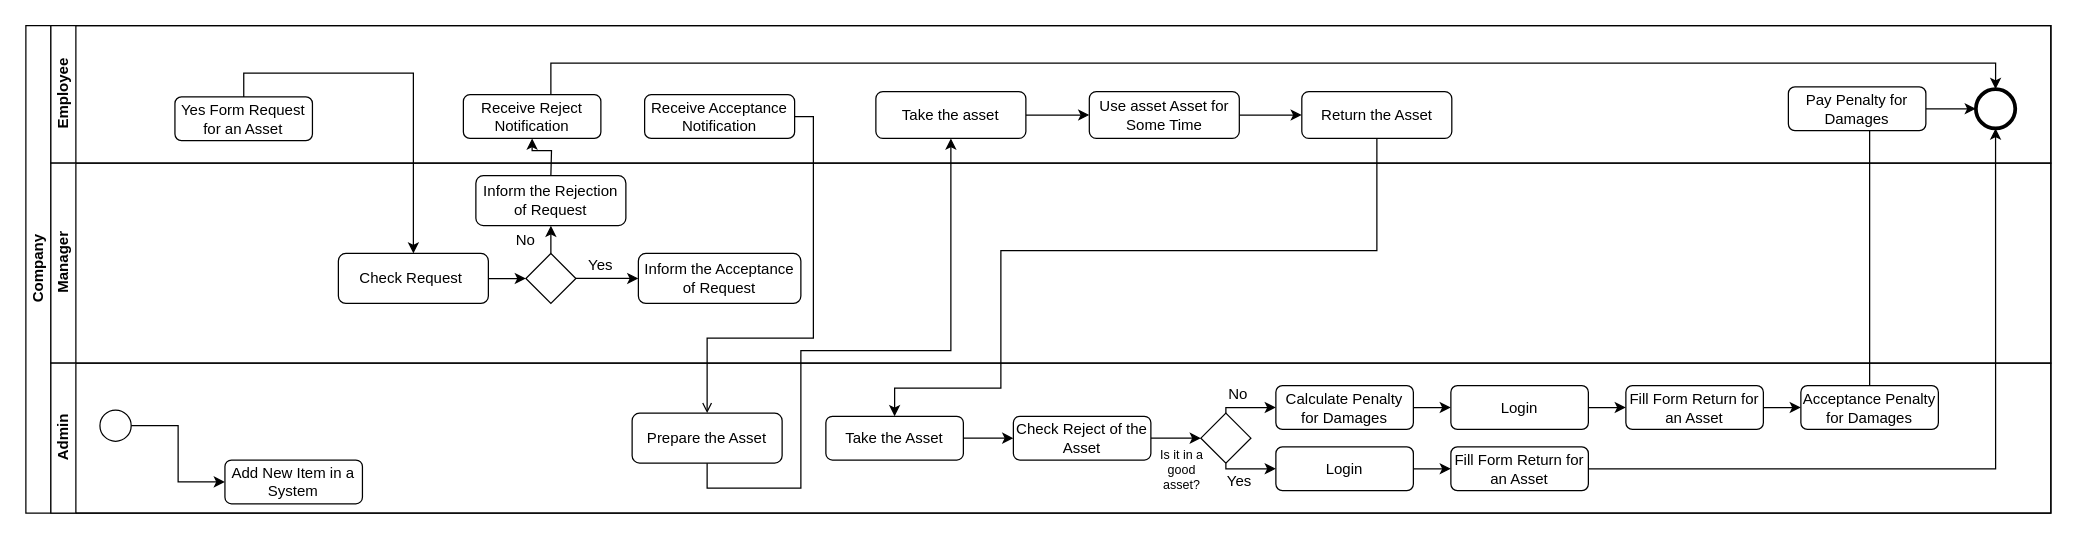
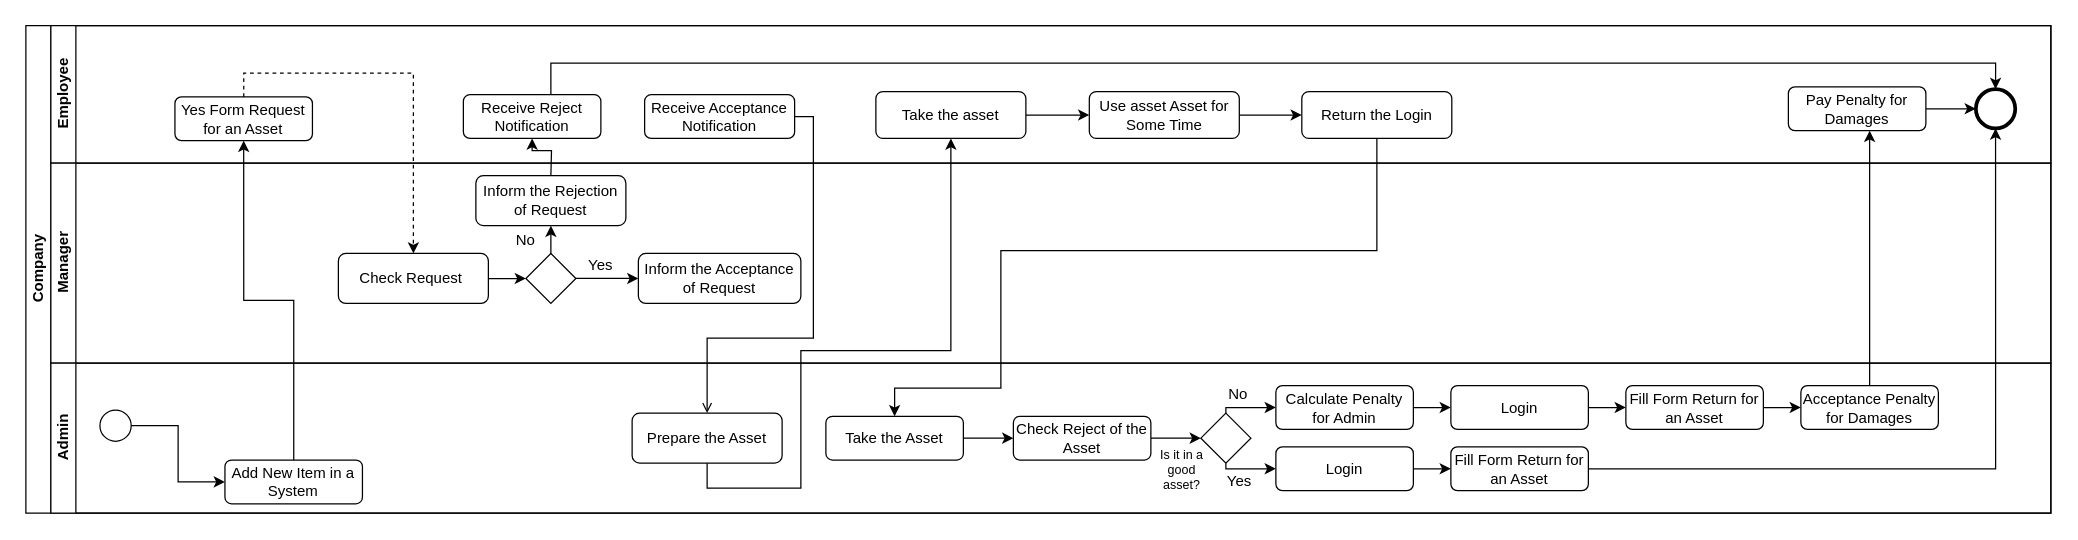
(404, 73) -> (404, 73)
(1377, 116) -> (1377, 116)
(1869, 136) -> (1869, 140)
none -> (273, 300)
(1344, 408) -> (1344, 408)
